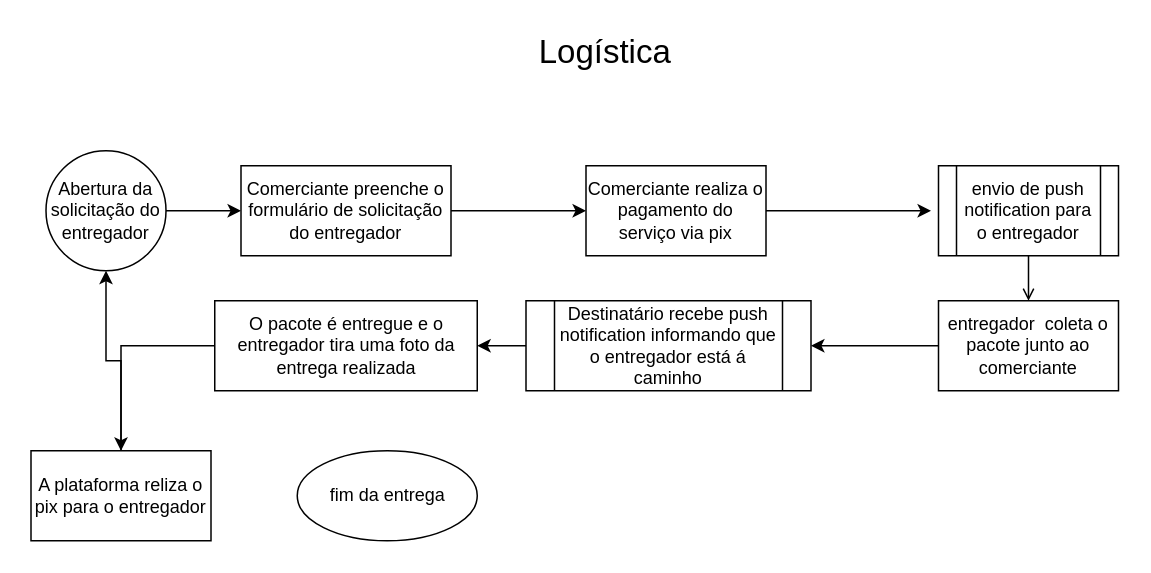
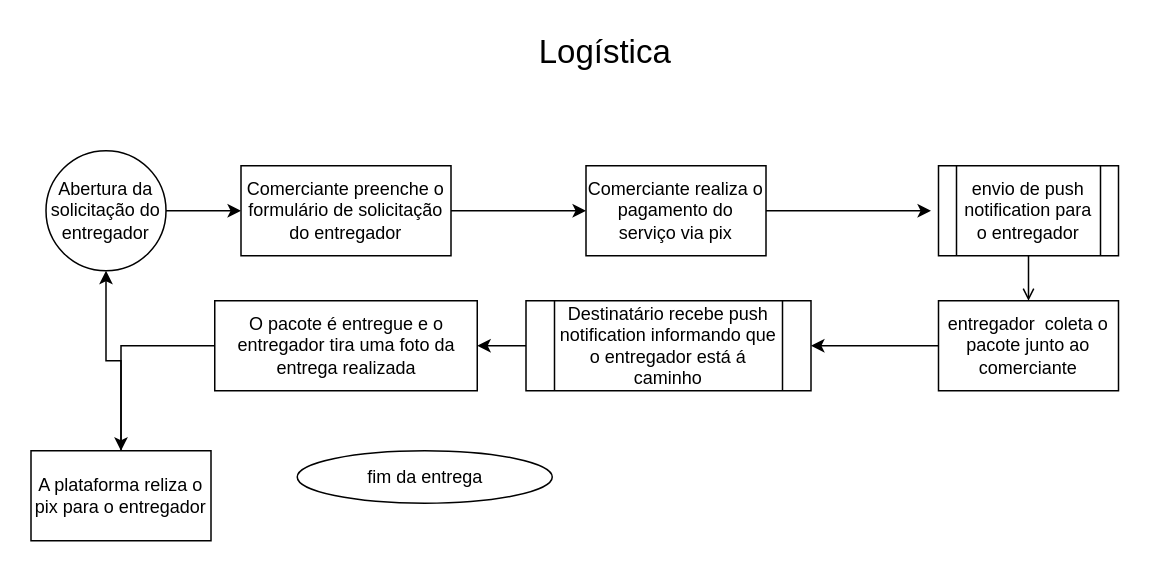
(387, 496) -> (425, 477)
